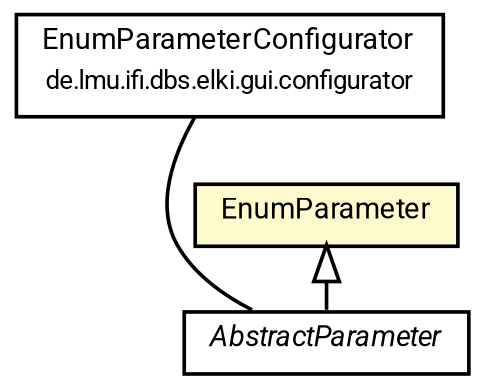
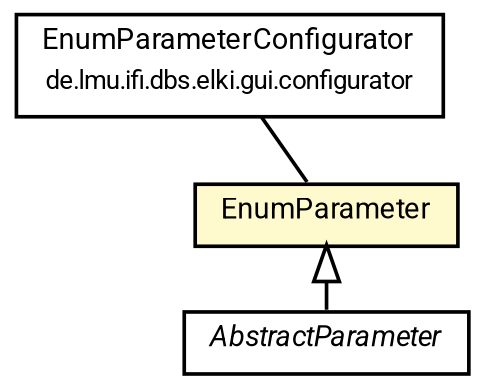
(171, 229) -> (284, 149)
